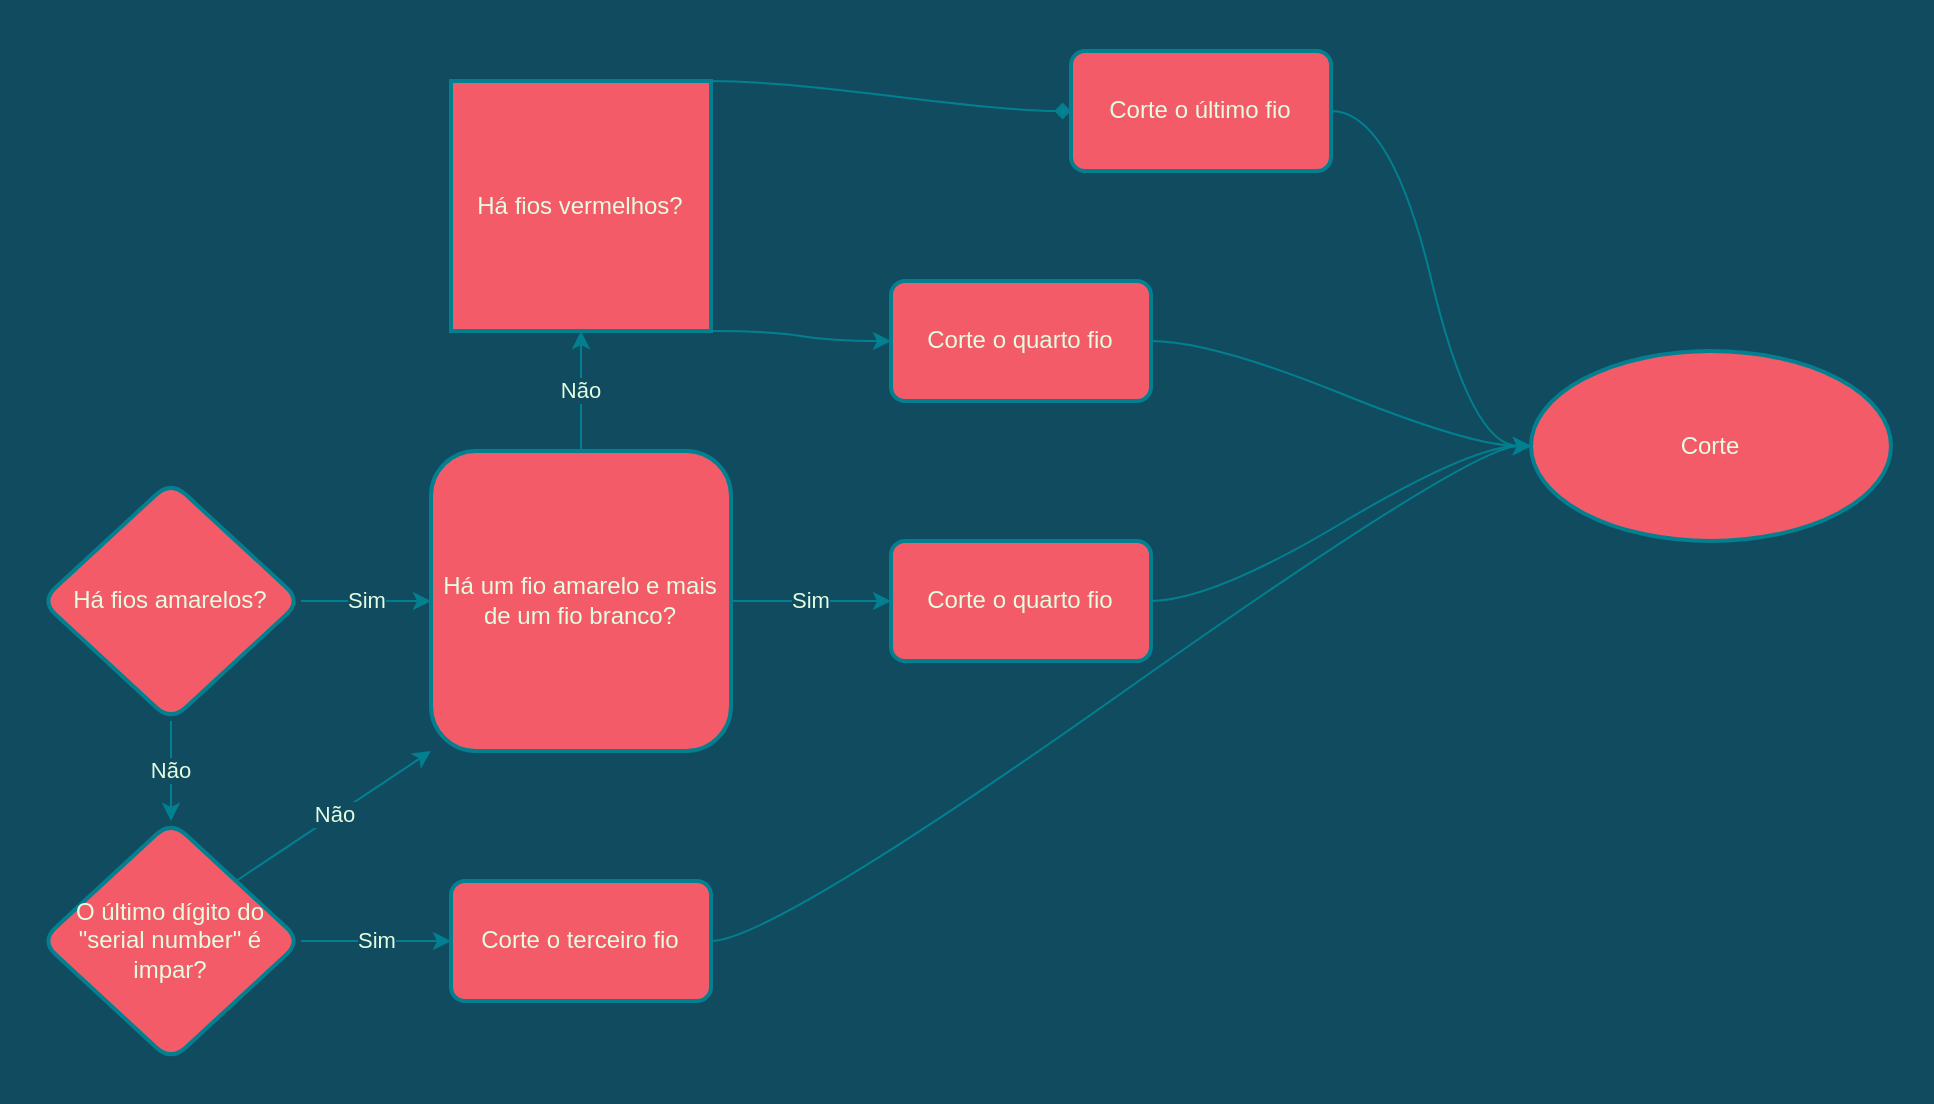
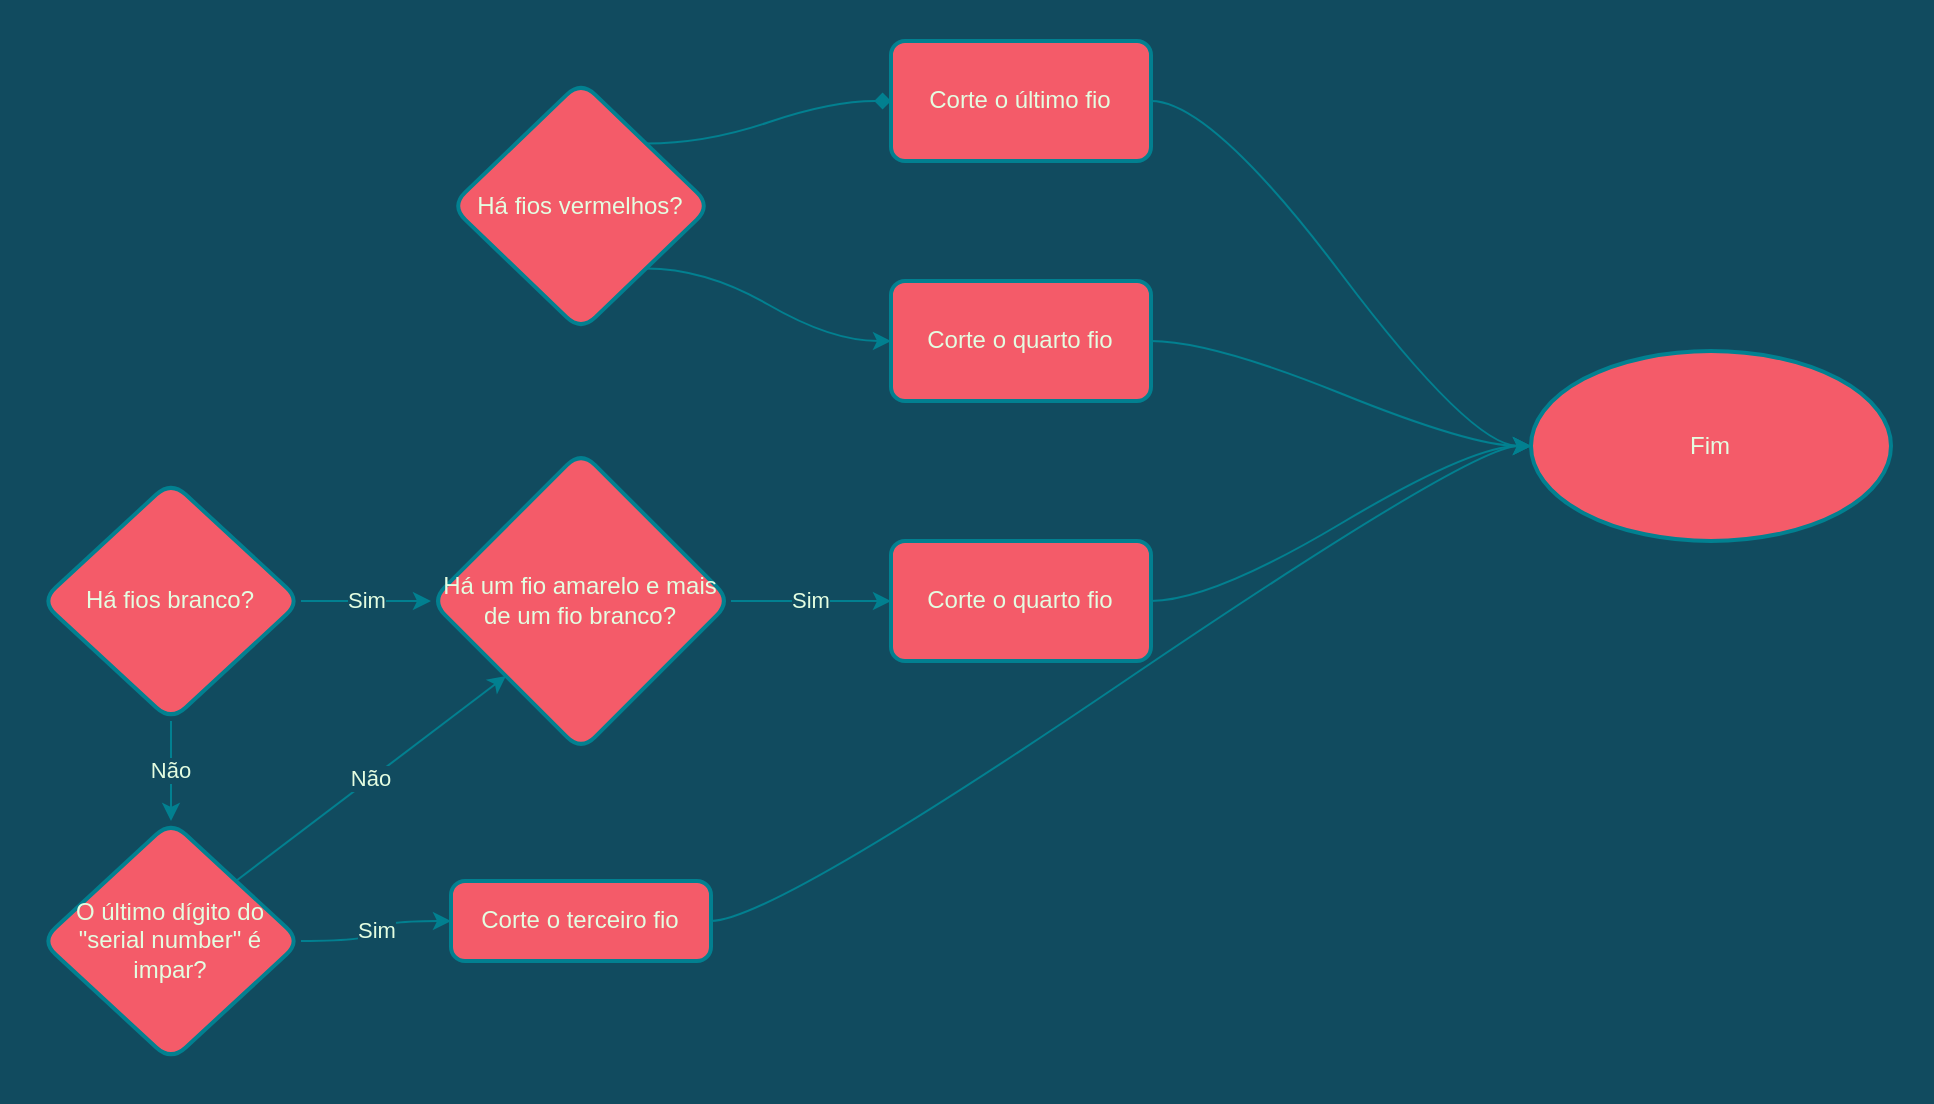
(1201, 111) -> (1021, 101)
(581, 206) -> (581, 206)
(581, 389) -> none
(1711, 447) -> (1711, 447)
(171, 601) -> (171, 601)
(581, 601) -> (581, 601)
(581, 941) -> (581, 921)
